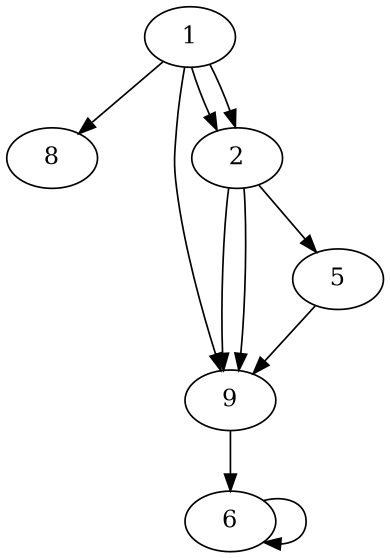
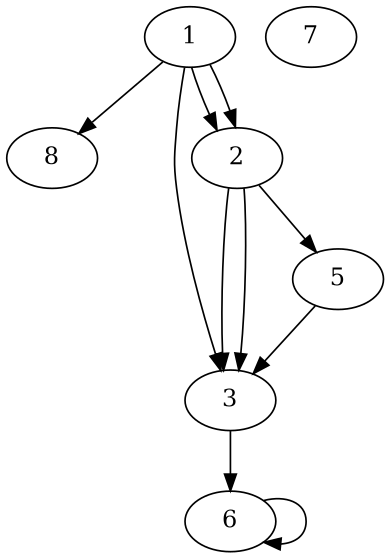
none -> (311, 37)
(230, 400) -> (230, 400)
